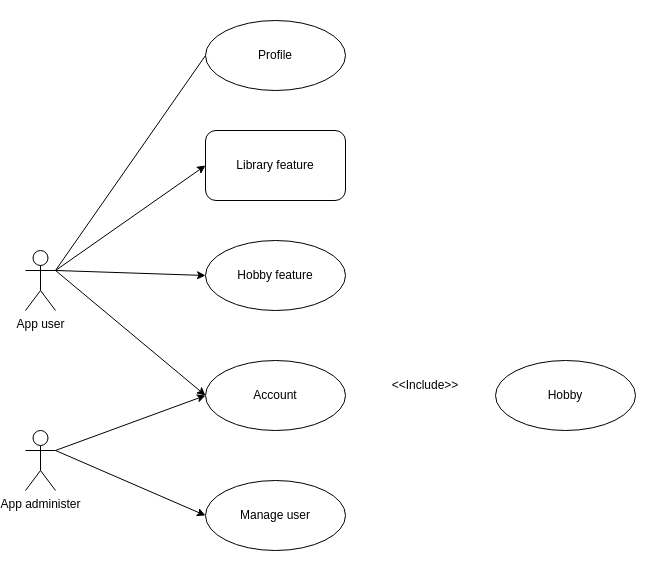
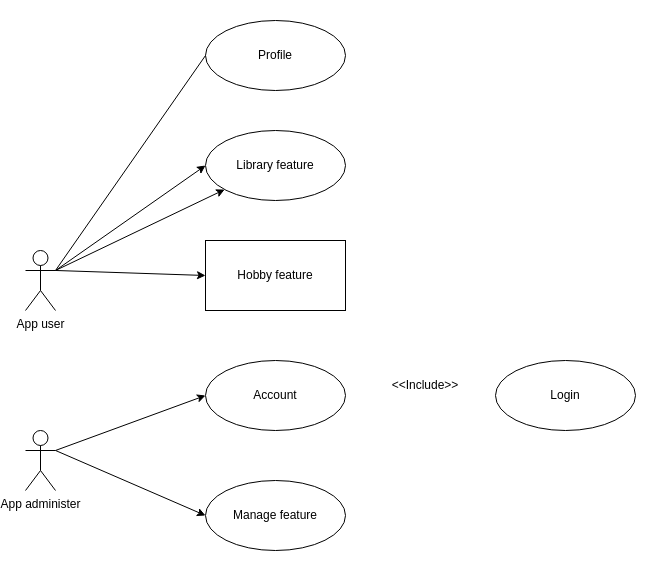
(276, 166) -> (276, 166)
(276, 276) -> (276, 276)
(129, 332) -> (139, 230)
(566, 396) -> (566, 396)
(276, 516) -> (276, 516)
